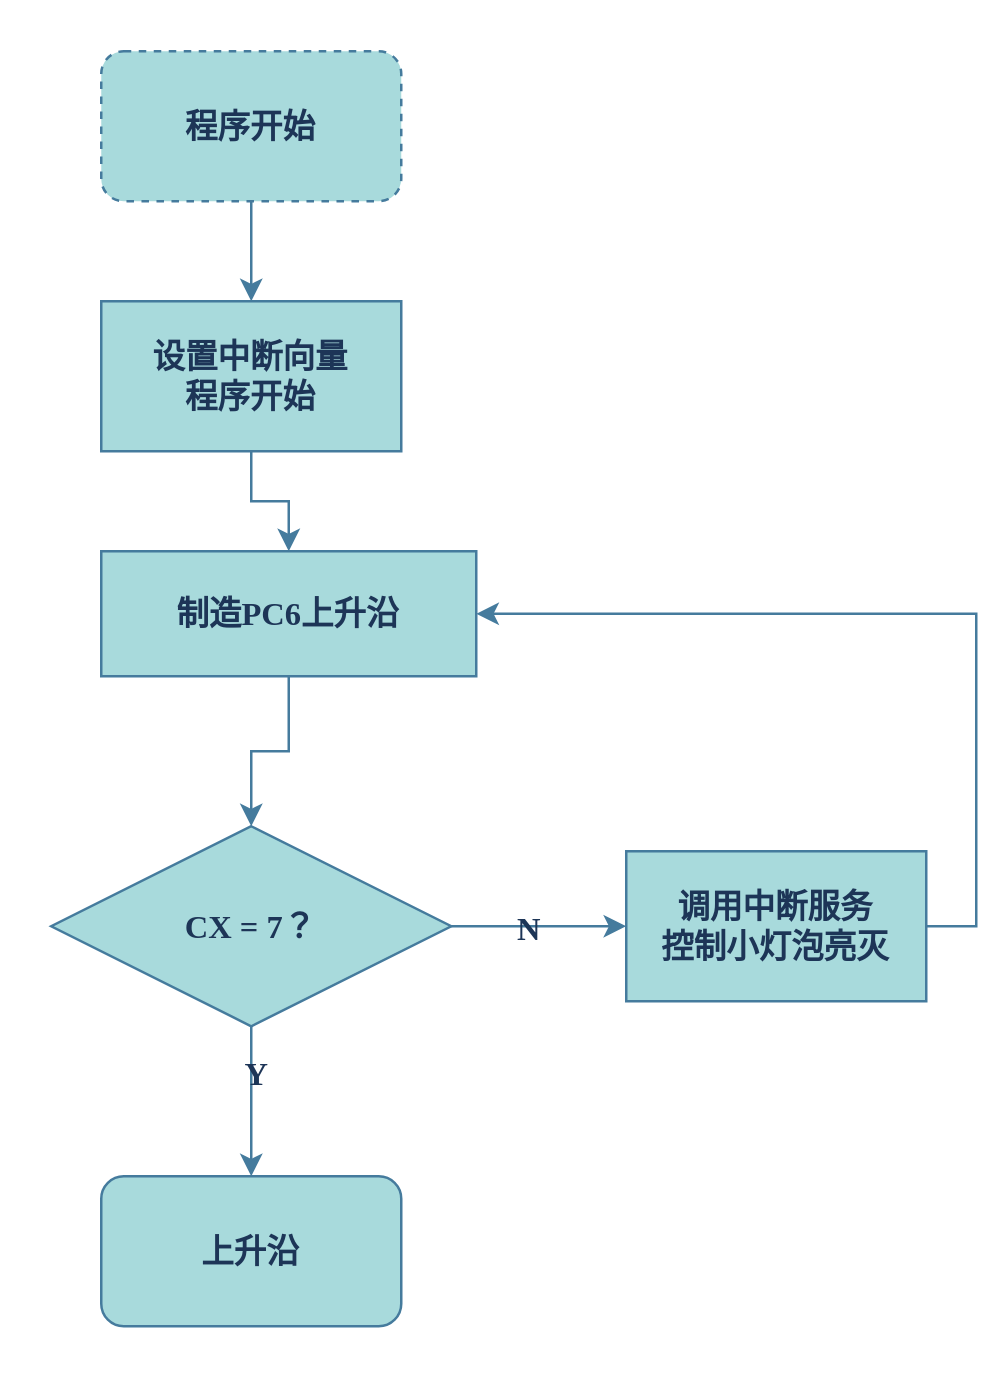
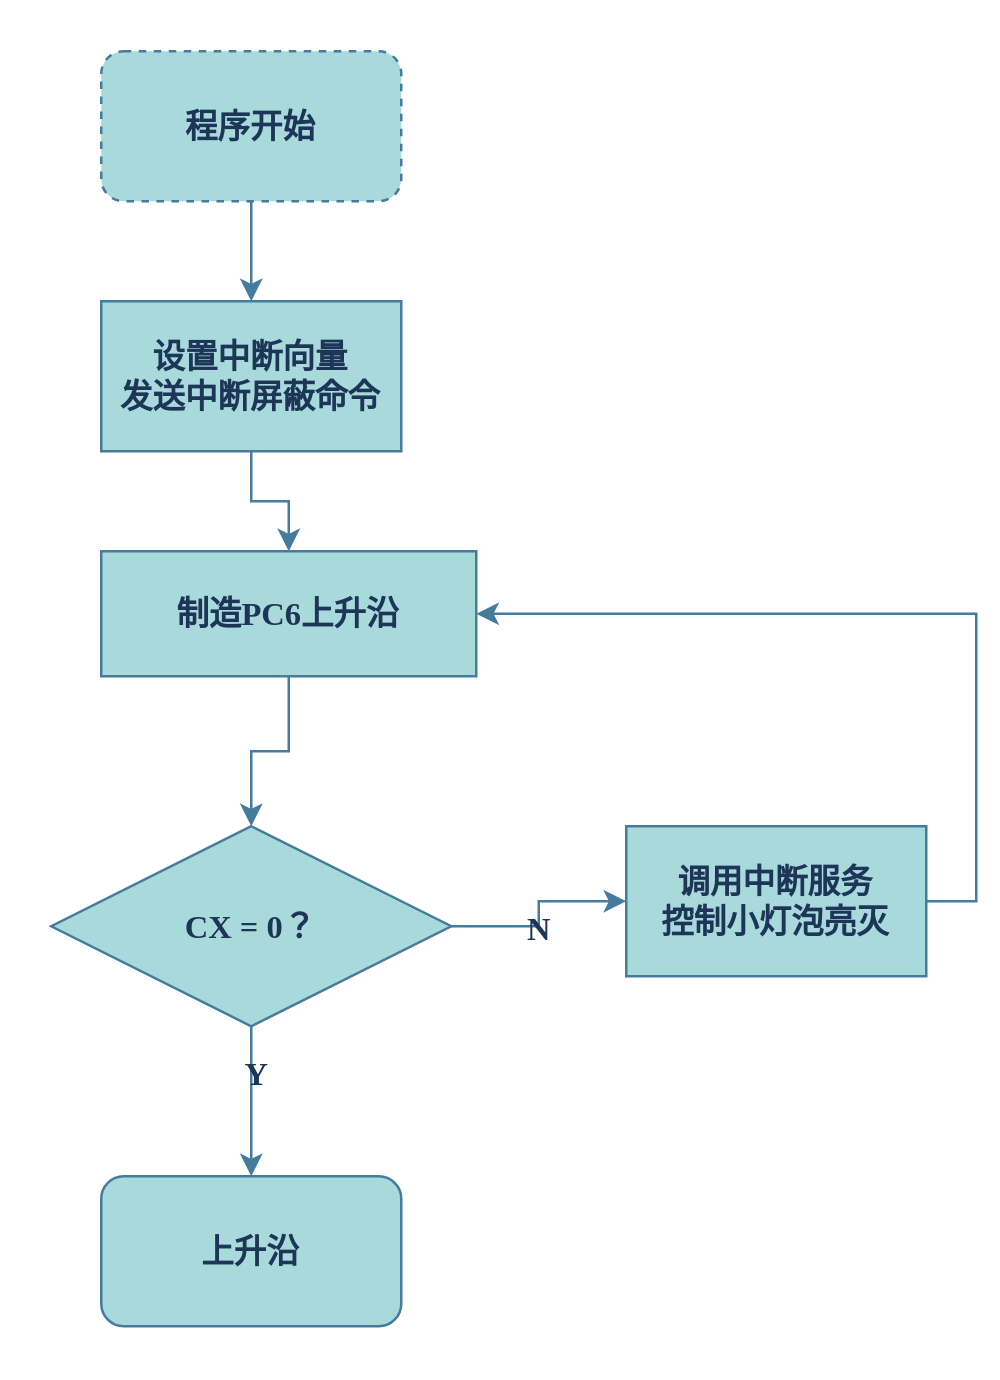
(251, 376) -> (251, 376)
(251, 926) -> (251, 926)
(776, 926) -> (776, 901)
